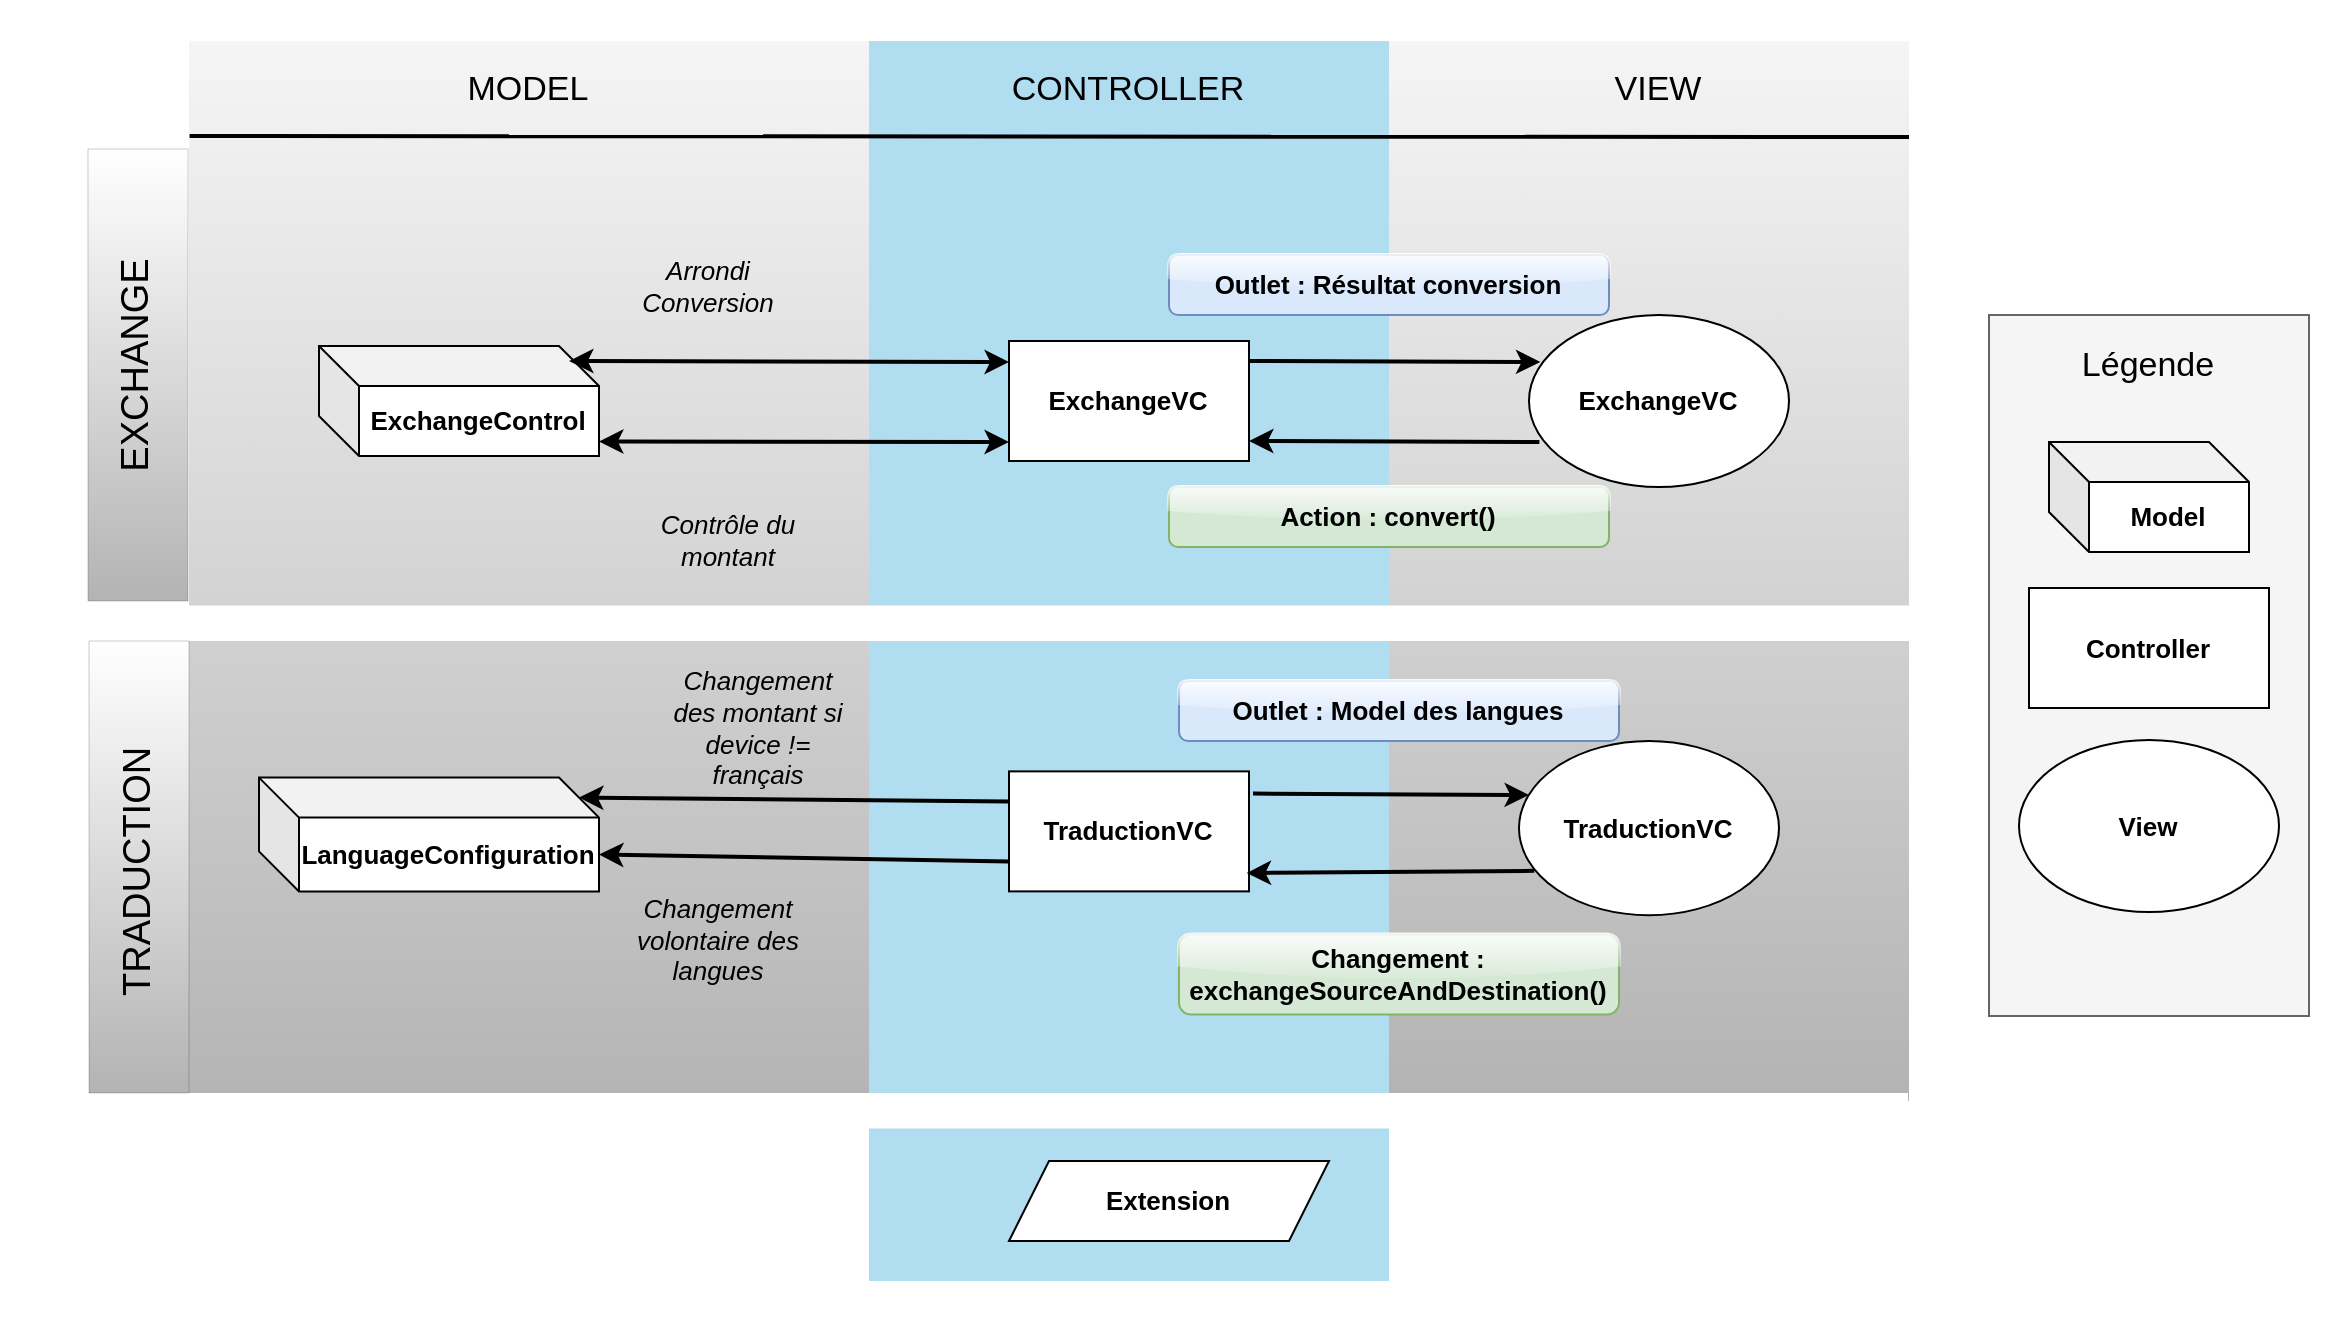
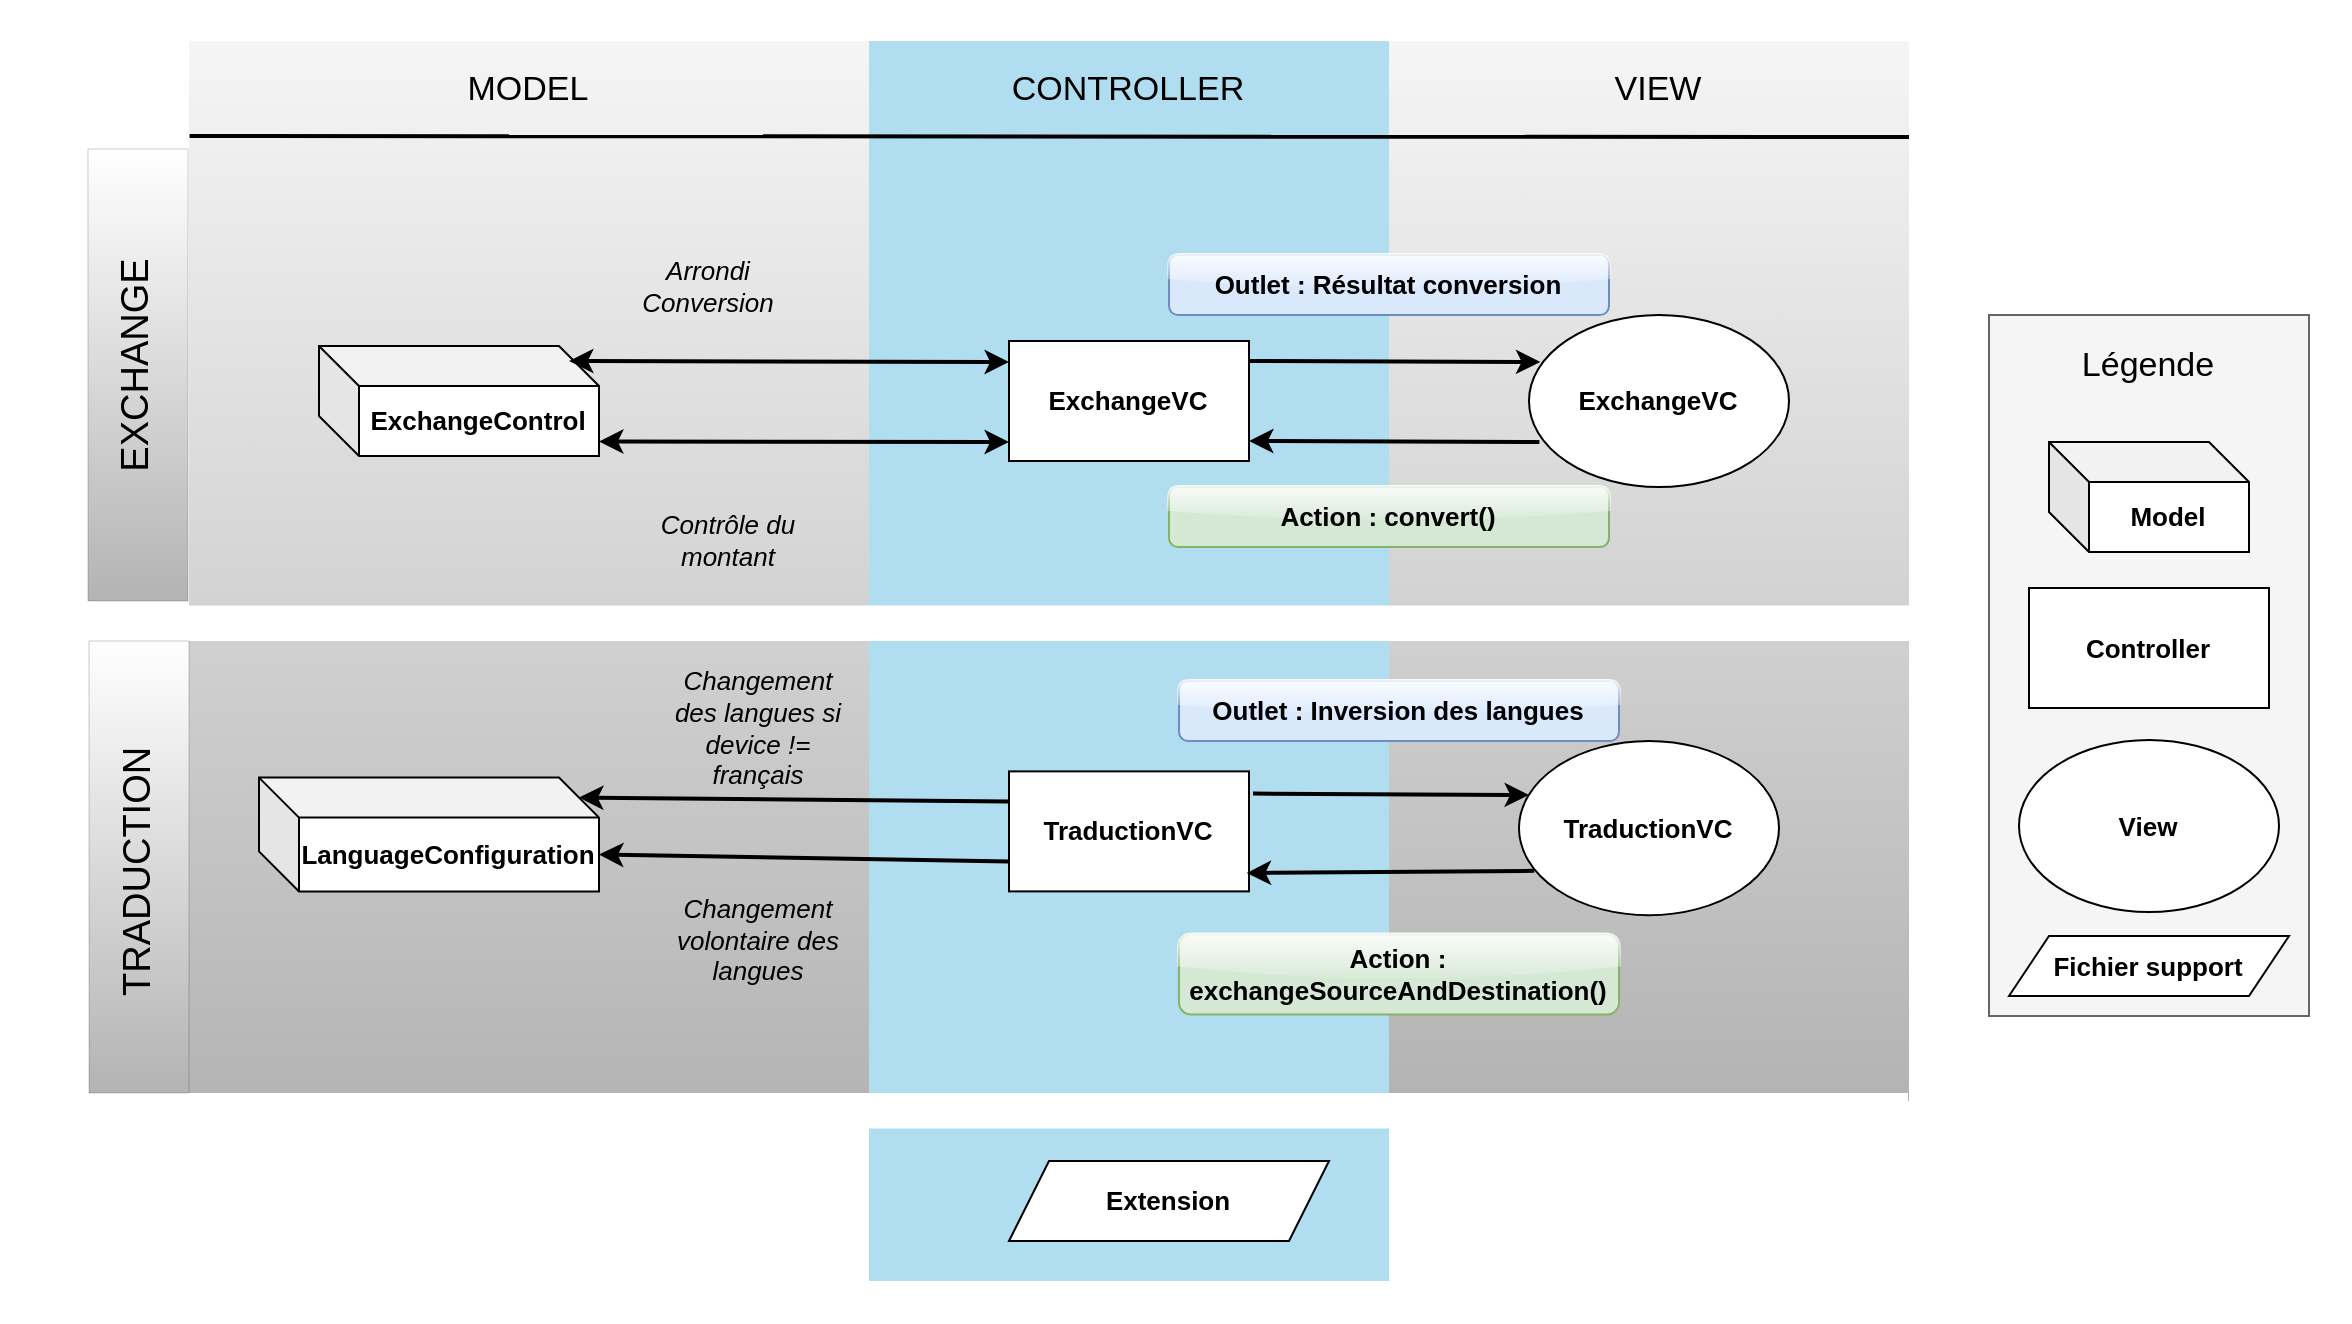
(1399, 711) -> (1399, 711)
(759, 729) -> (759, 729)
(719, 941) -> (759, 941)
none -> (2149, 966)
(1399, 975) -> (1399, 975)
